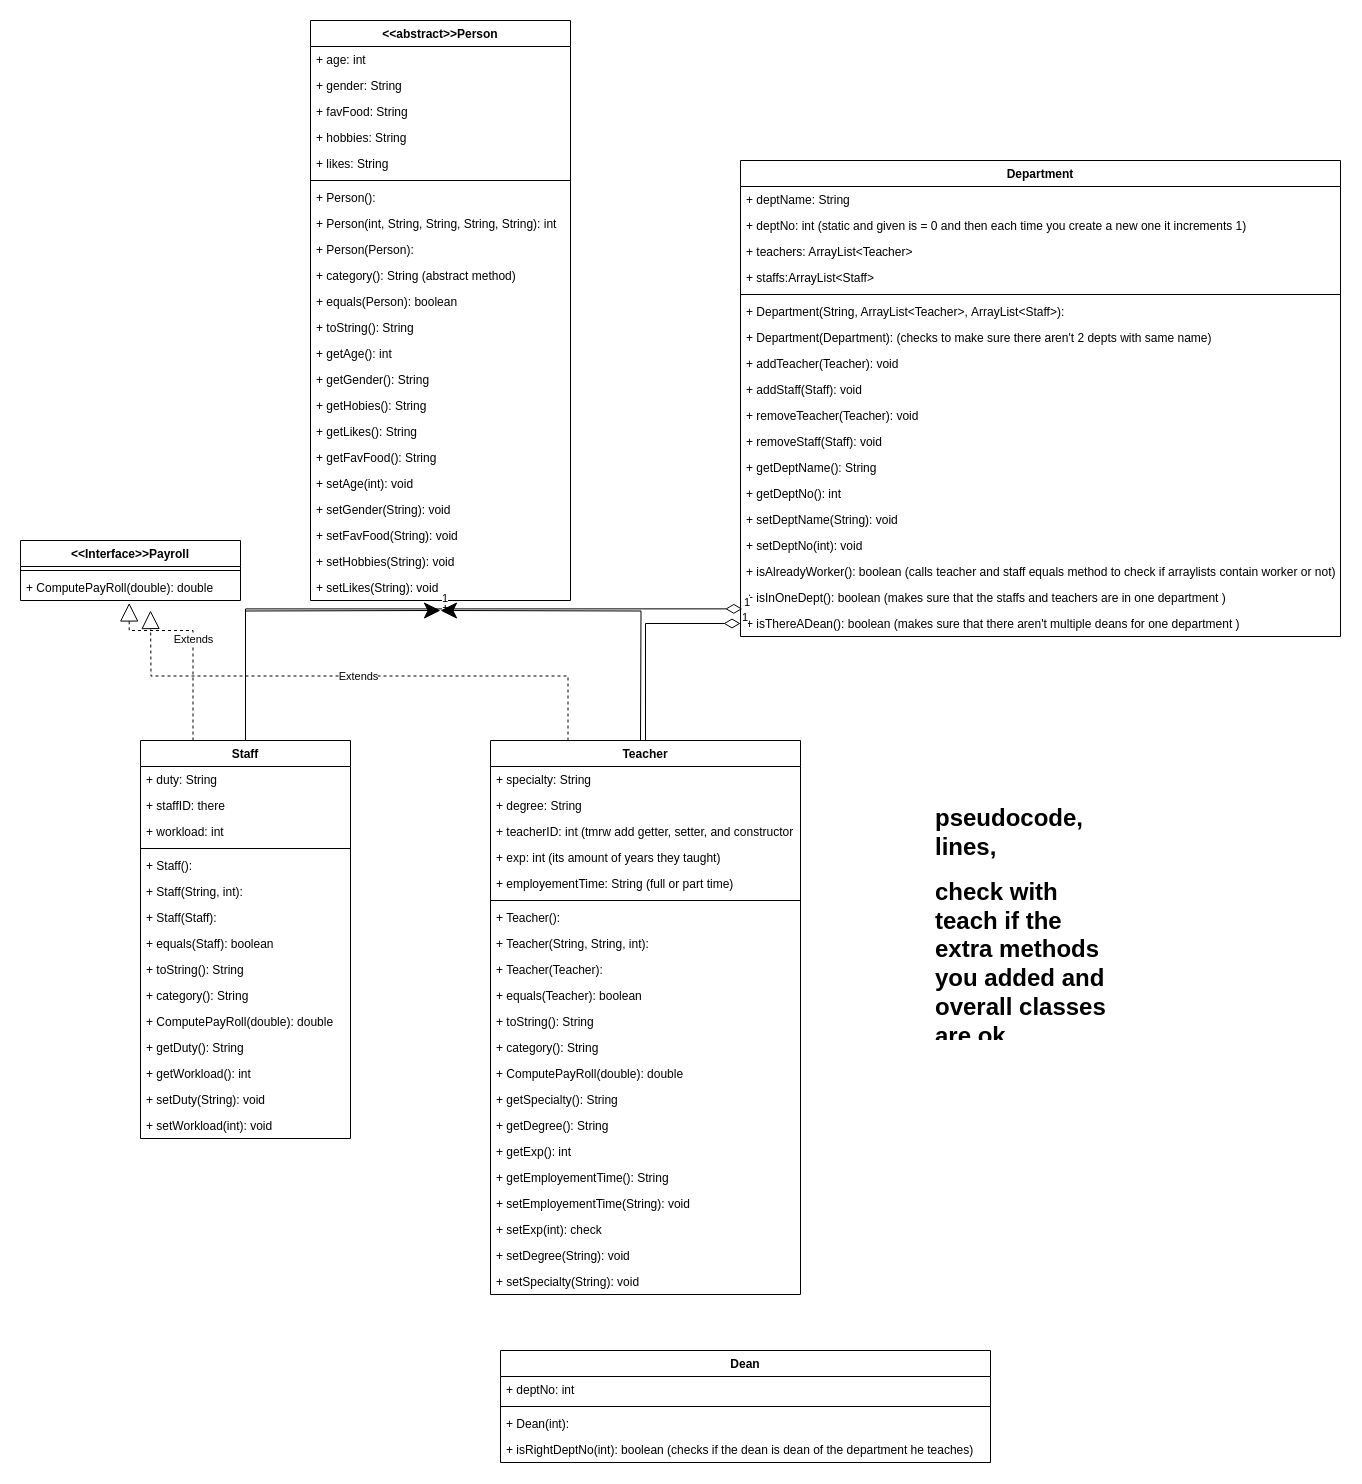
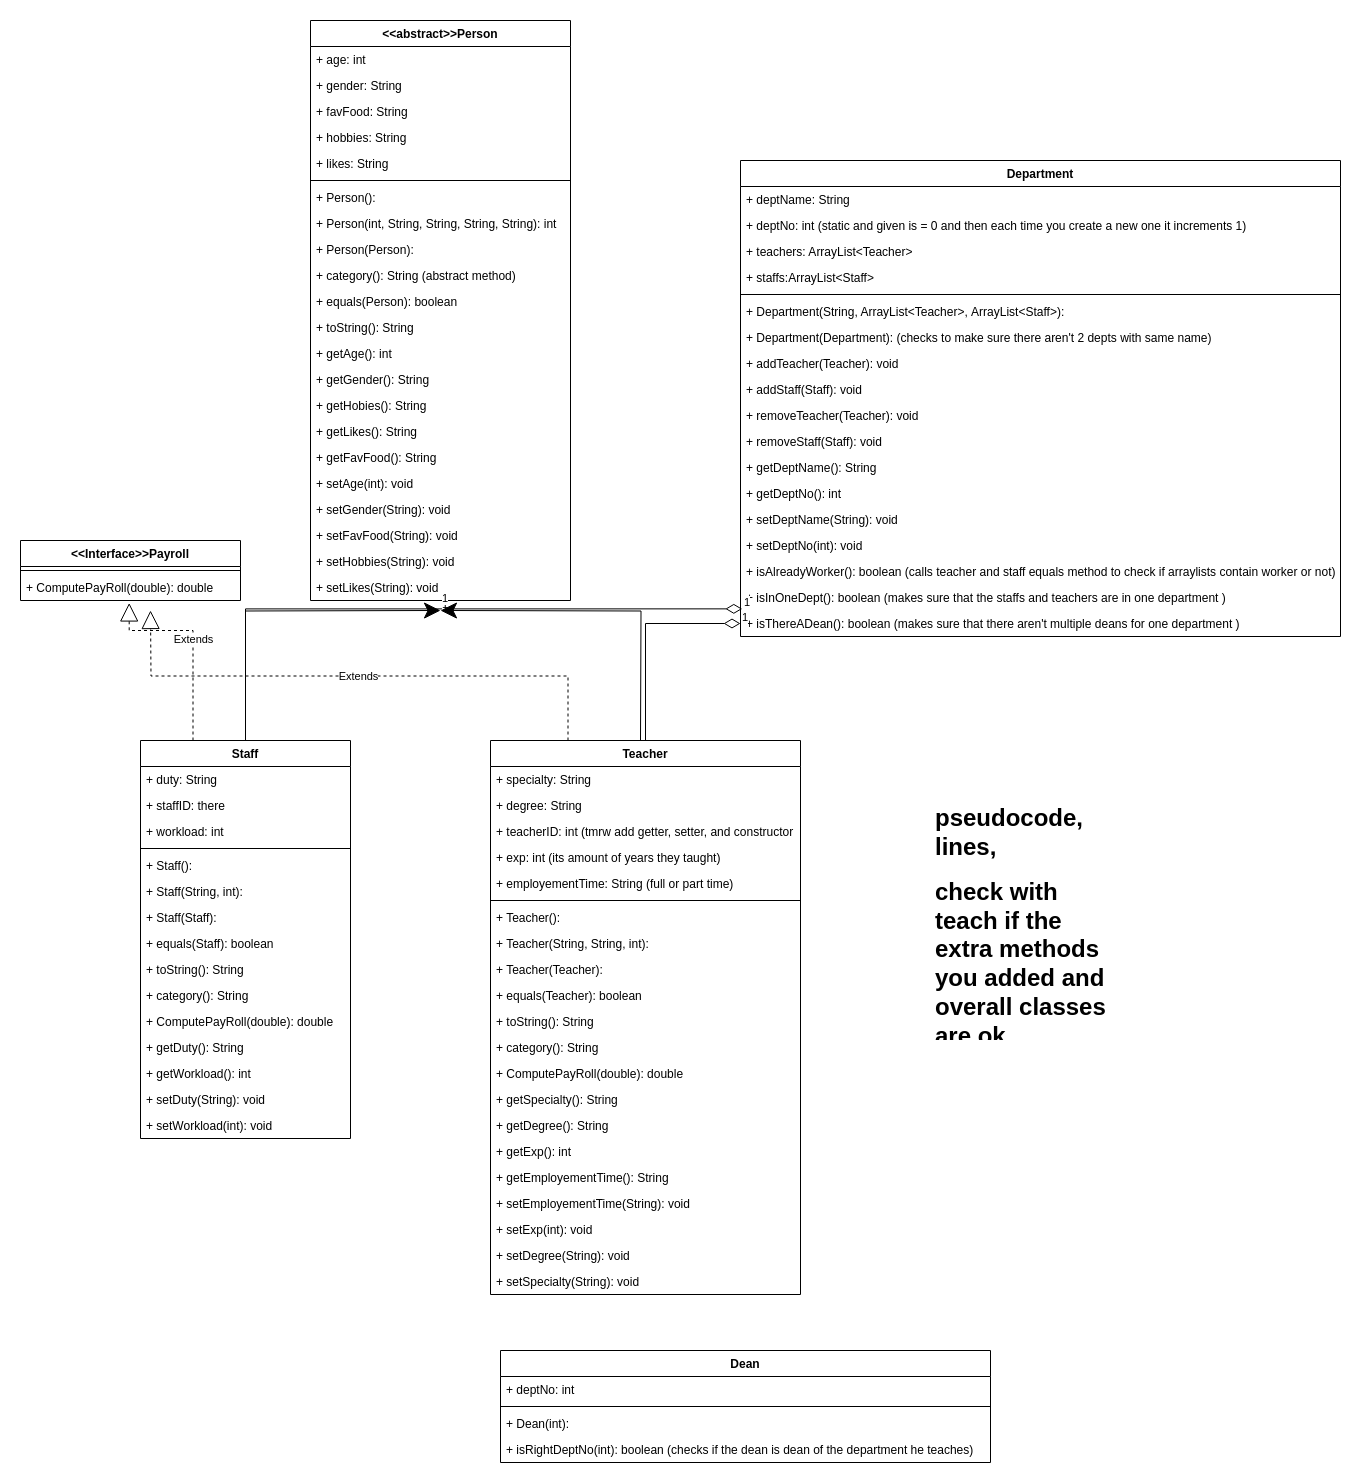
(557, 1230) -> (552, 1230)
